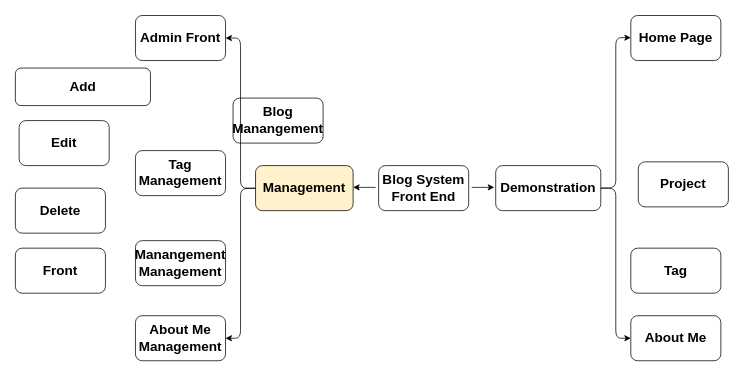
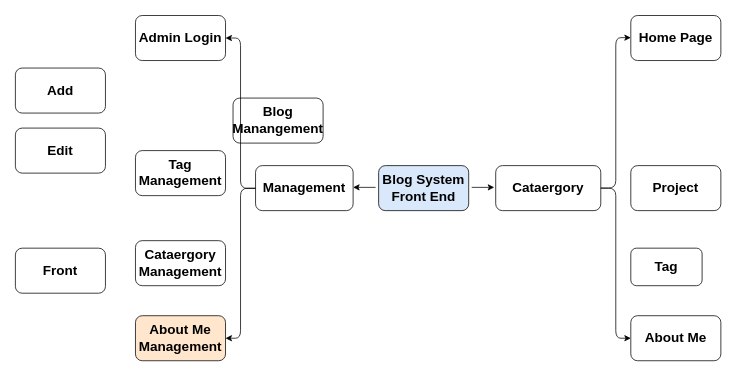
(180, 38) -> (180, 38)
(83, 87) -> (60, 90)
(64, 143) -> (60, 150)
(683, 184) -> (675, 188)
(304, 188) -> (304, 188)
(423, 188) -> (423, 188)
(548, 188) -> (548, 188)
(60, 210) -> none
(180, 263) -> (180, 263)
(675, 270) -> (666, 267)
(180, 338) -> (180, 338)
